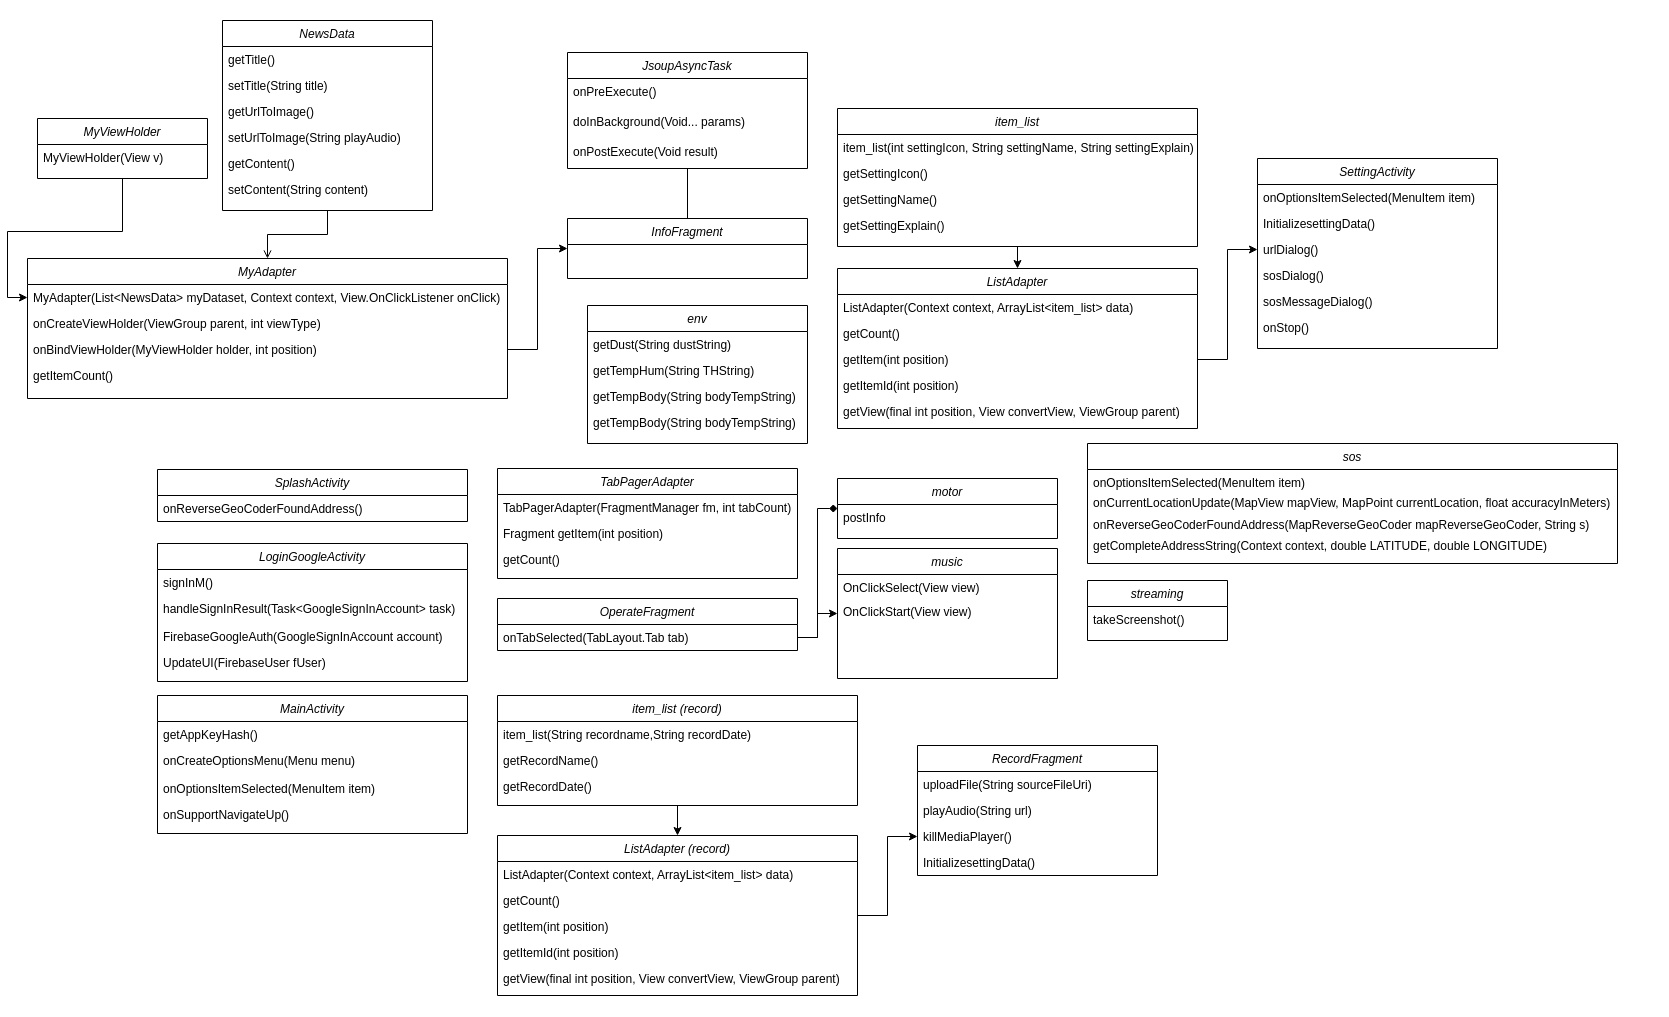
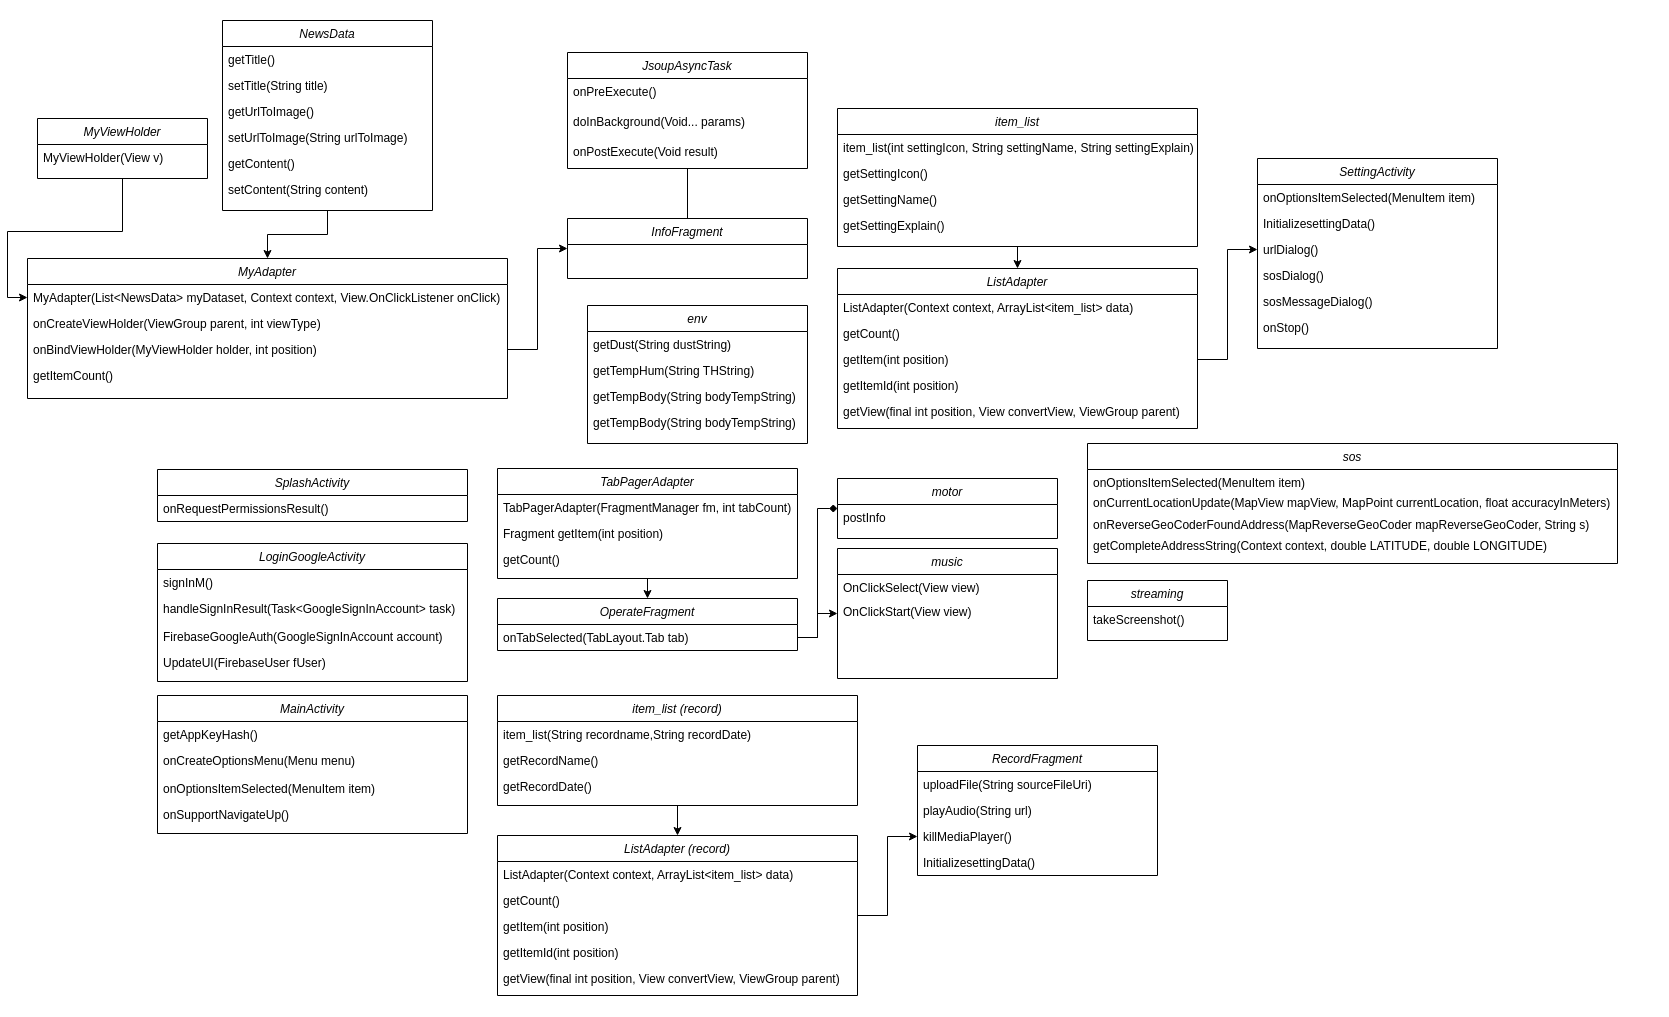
(324, 138) -> (329, 138)
(268, 251) -> (268, 250)
(267, 509) -> (252, 509)
none -> (648, 586)
